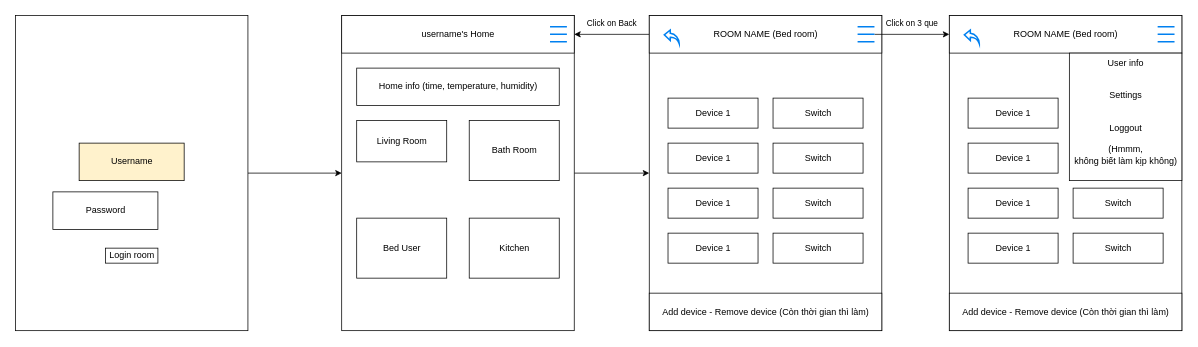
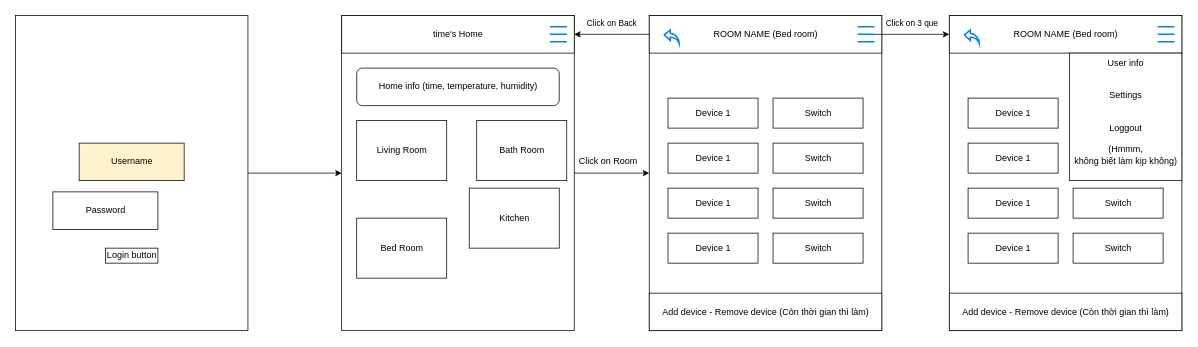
(458, 34) -> (458, 34)
(458, 87) -> (458, 87)
(402, 141) -> (402, 150)
(514, 150) -> (522, 150)
none -> (608, 162)
(402, 248) -> (402, 248)
(514, 248) -> (514, 218)
(132, 255) -> (132, 255)
